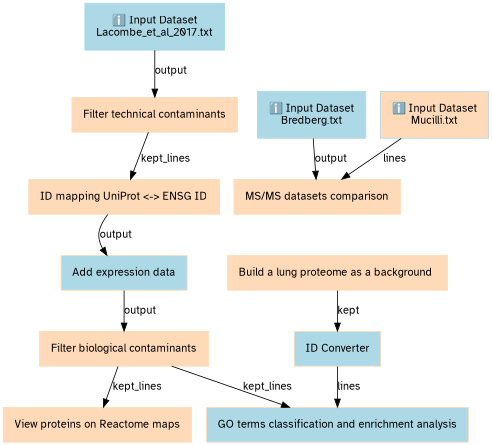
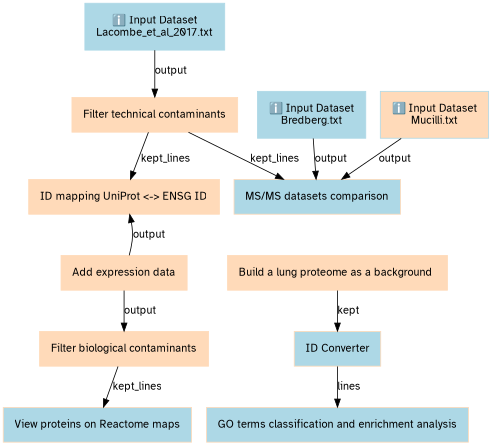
none -> (232, 154)
(395, 159) -> (395, 159)
(317, 197) -> (317, 197)
(99, 231) -> (132, 239)
(124, 273) -> (124, 273)
(227, 385) -> none
(97, 425) -> (97, 425)
